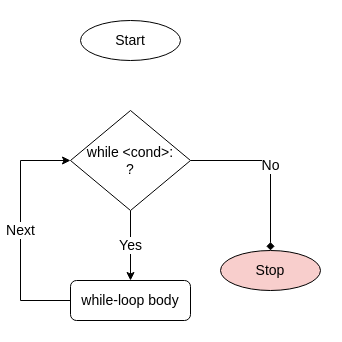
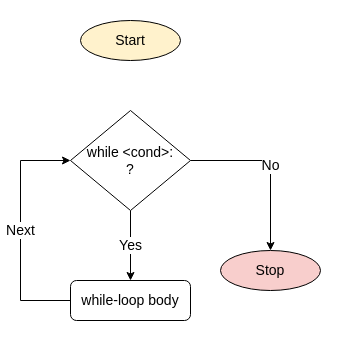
(131, 41) -> (131, 41)
(271, 242) -> (271, 242)
